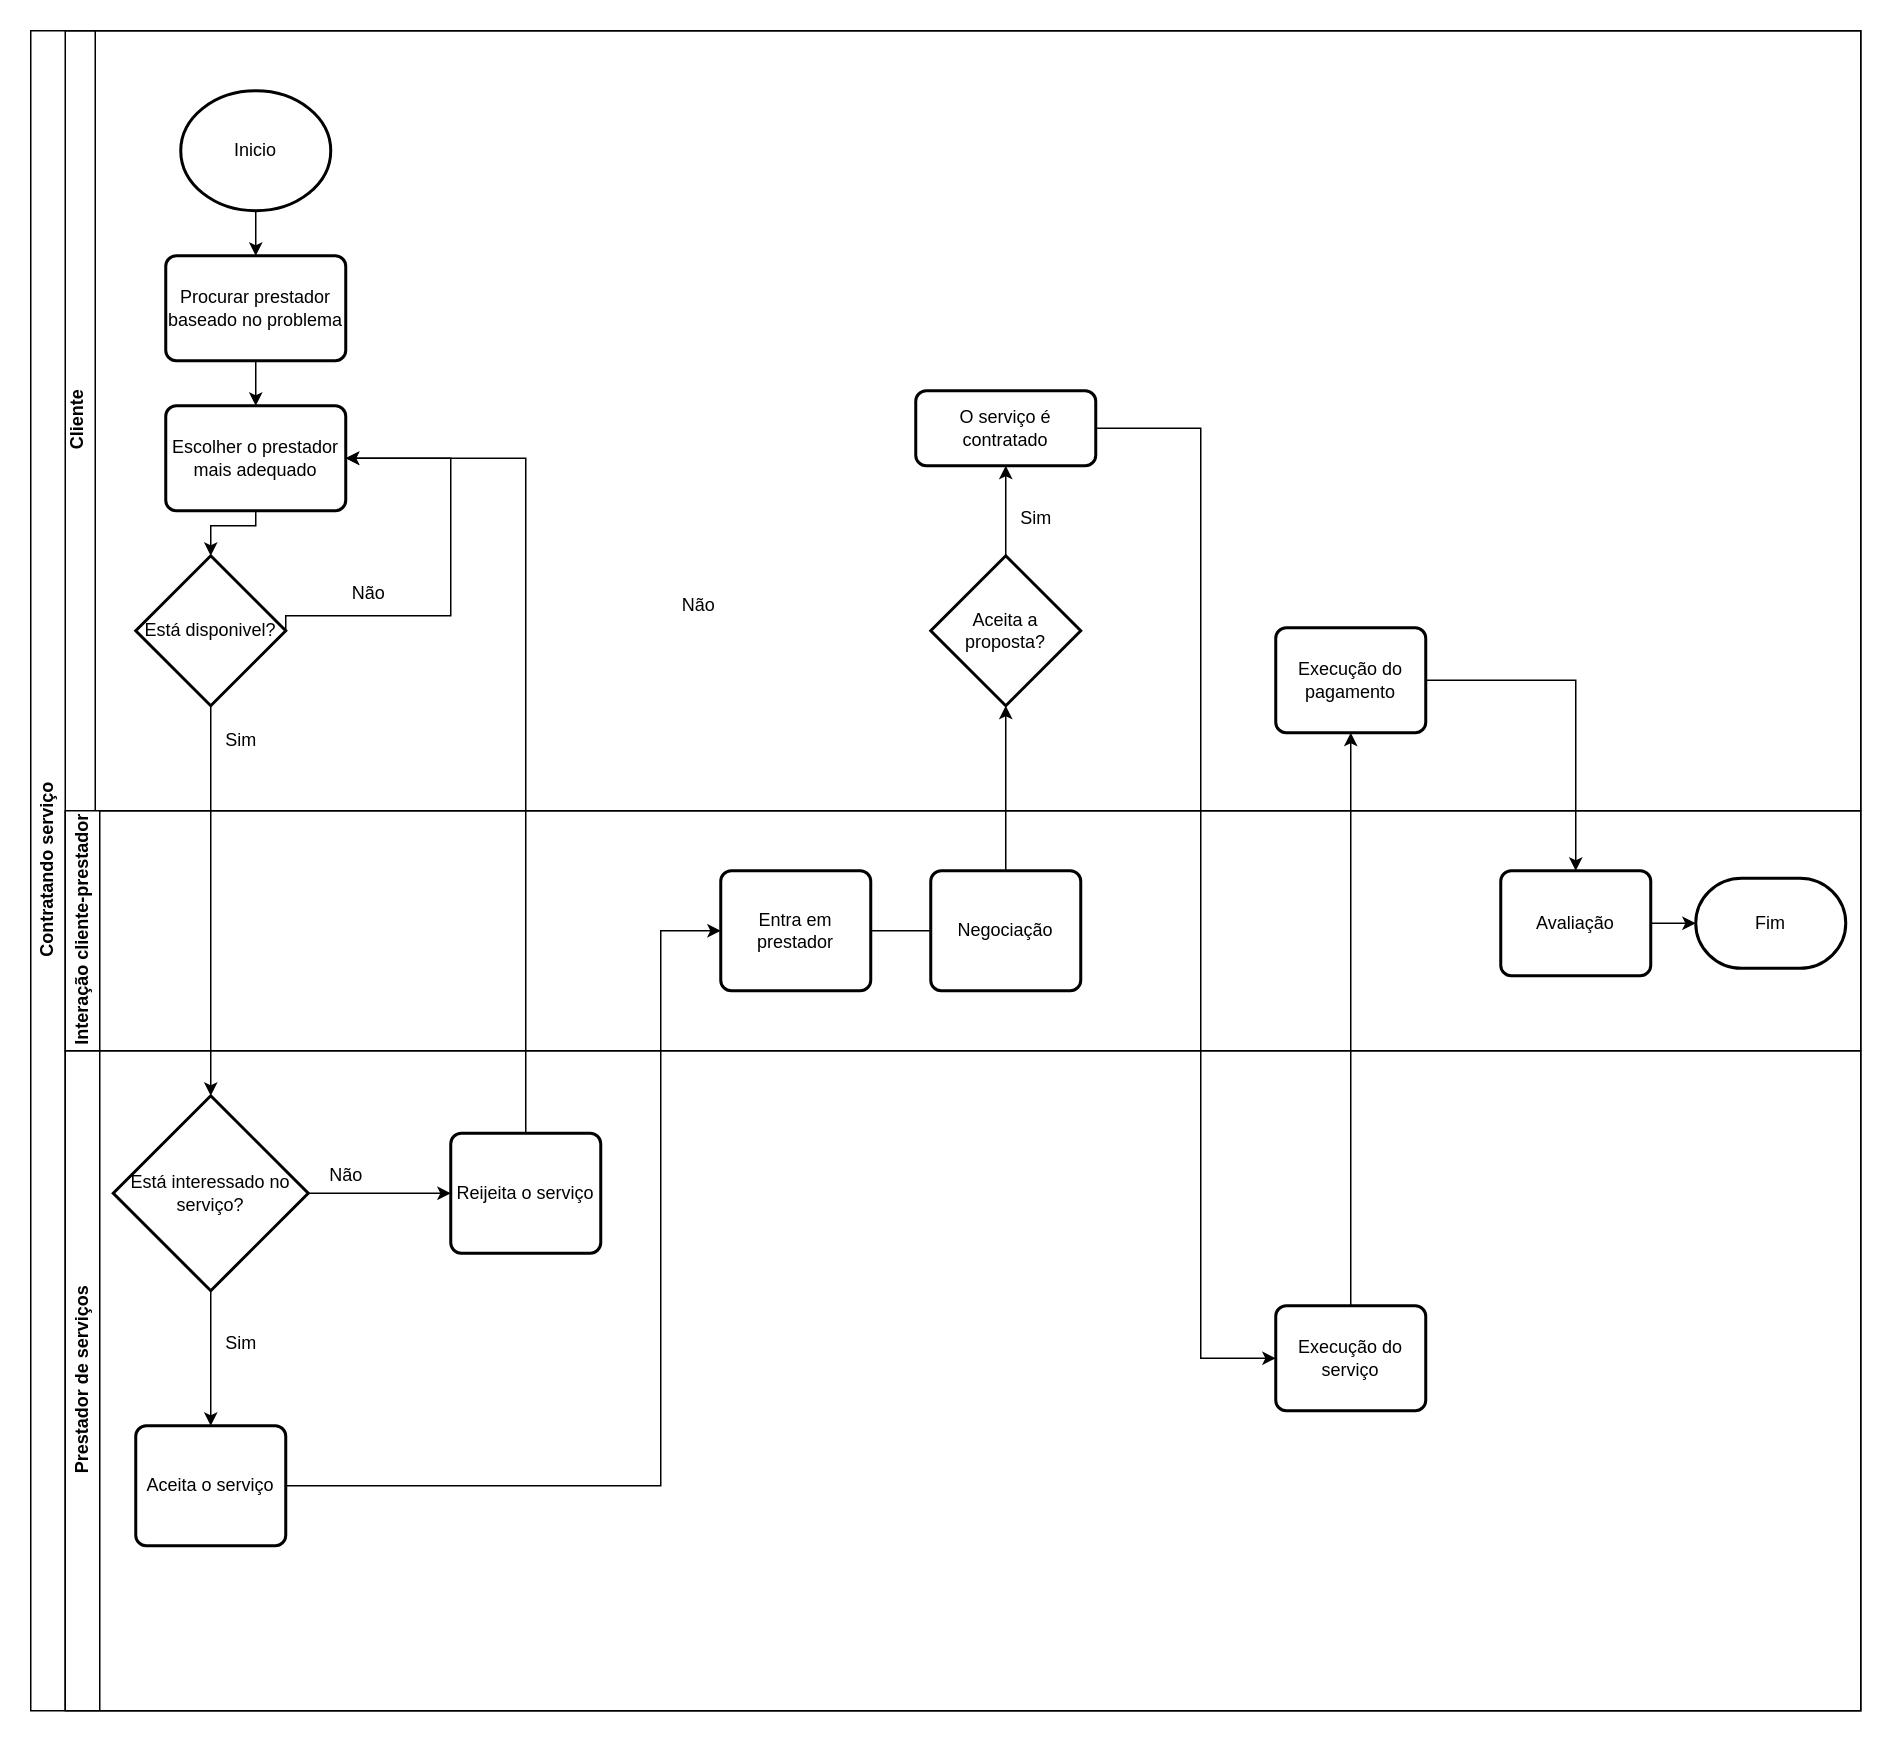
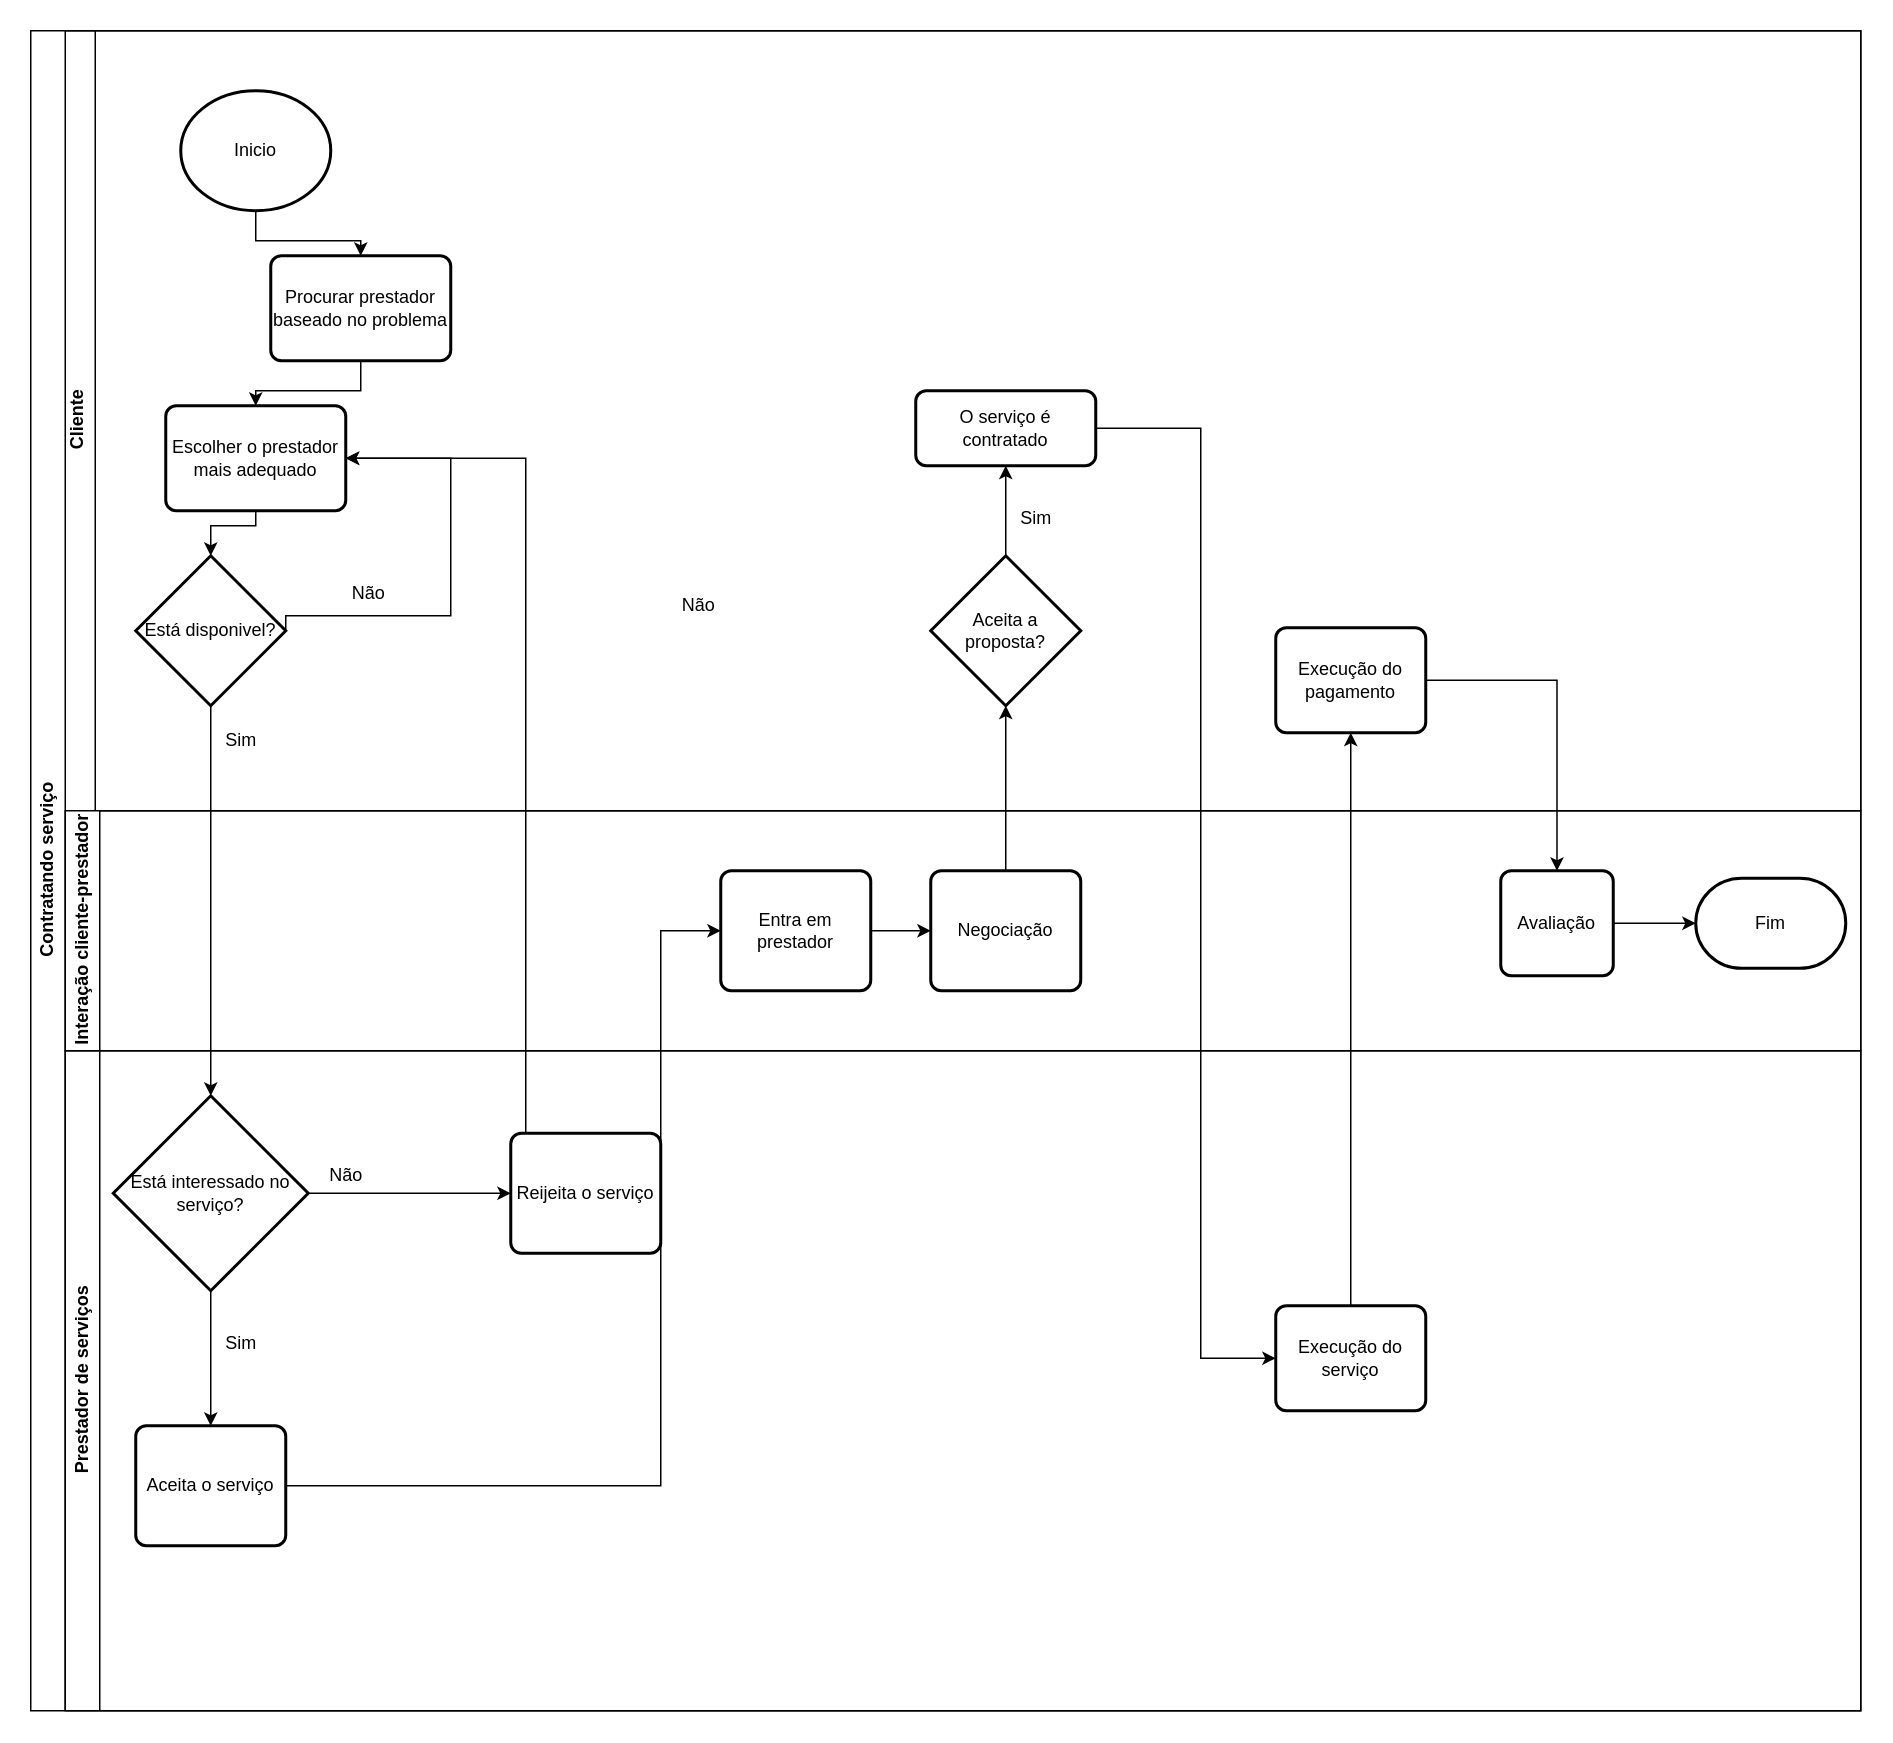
(256, 308) -> (361, 308)
(1576, 923) -> (1557, 923)
(923, 931) -> (919, 931)
(526, 1193) -> (586, 1193)
